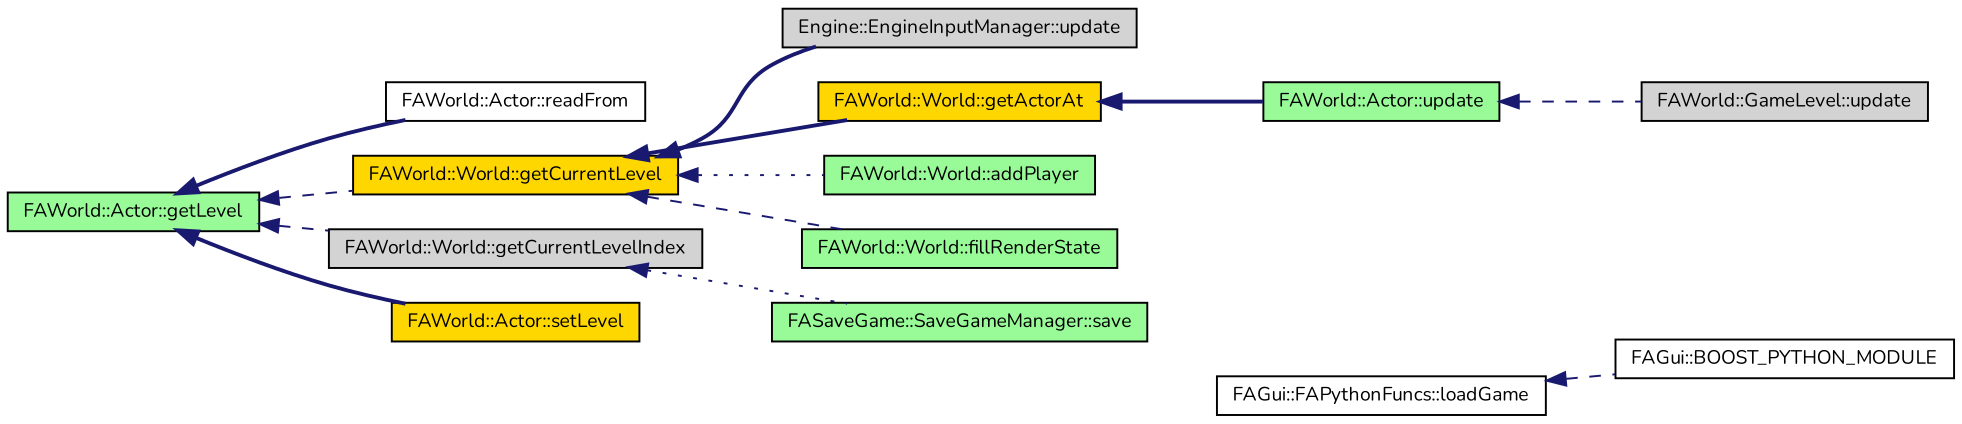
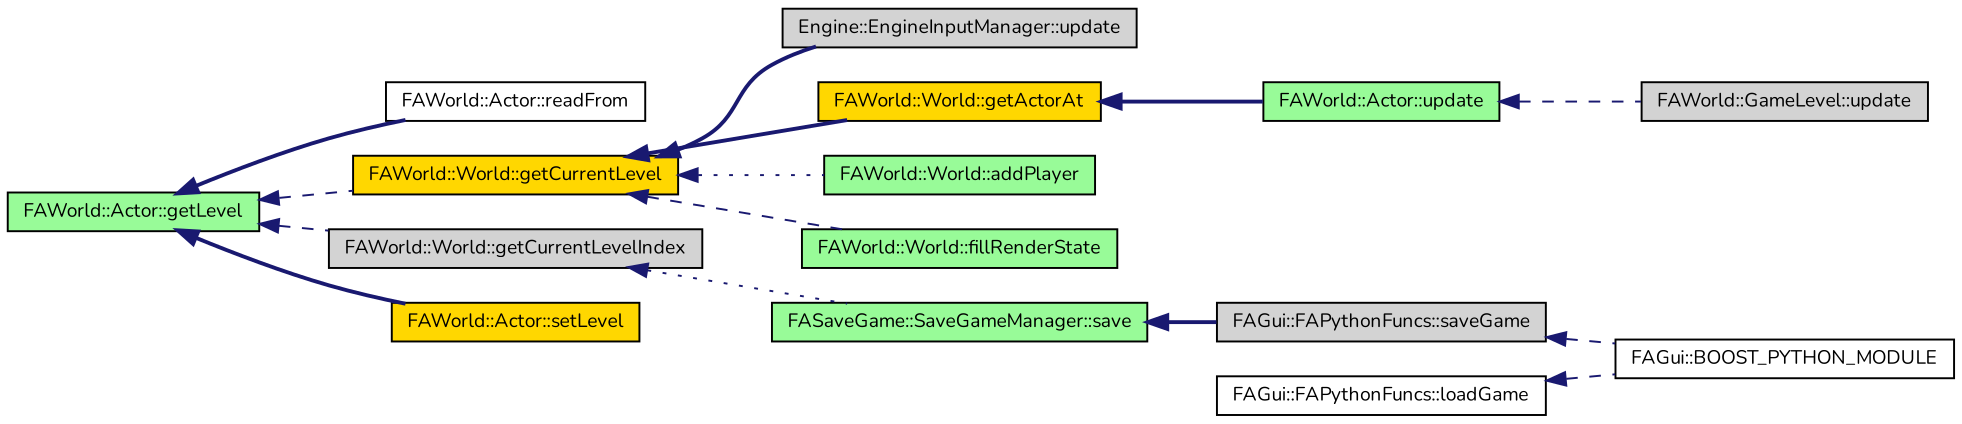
none -> (1381, 322)
